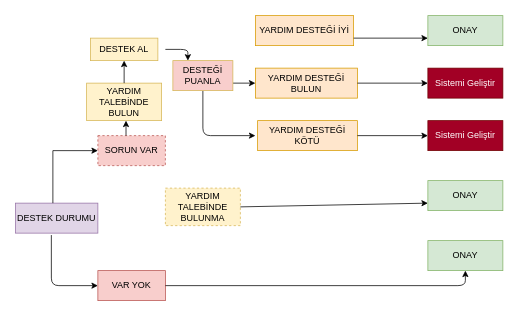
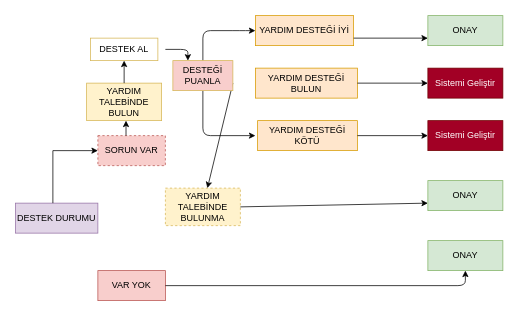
none -> (225, 30)
(124, 49) -> (124, 49)
(249, 83) -> (220, 137)
(51, 278) -> none
